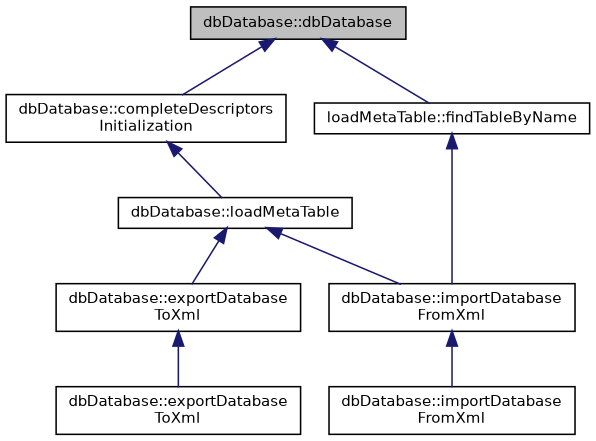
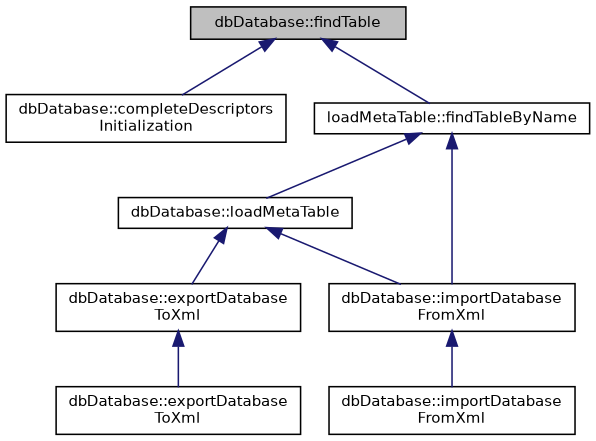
(298, 23) -> (298, 23)
(200, 176) -> (336, 169)
